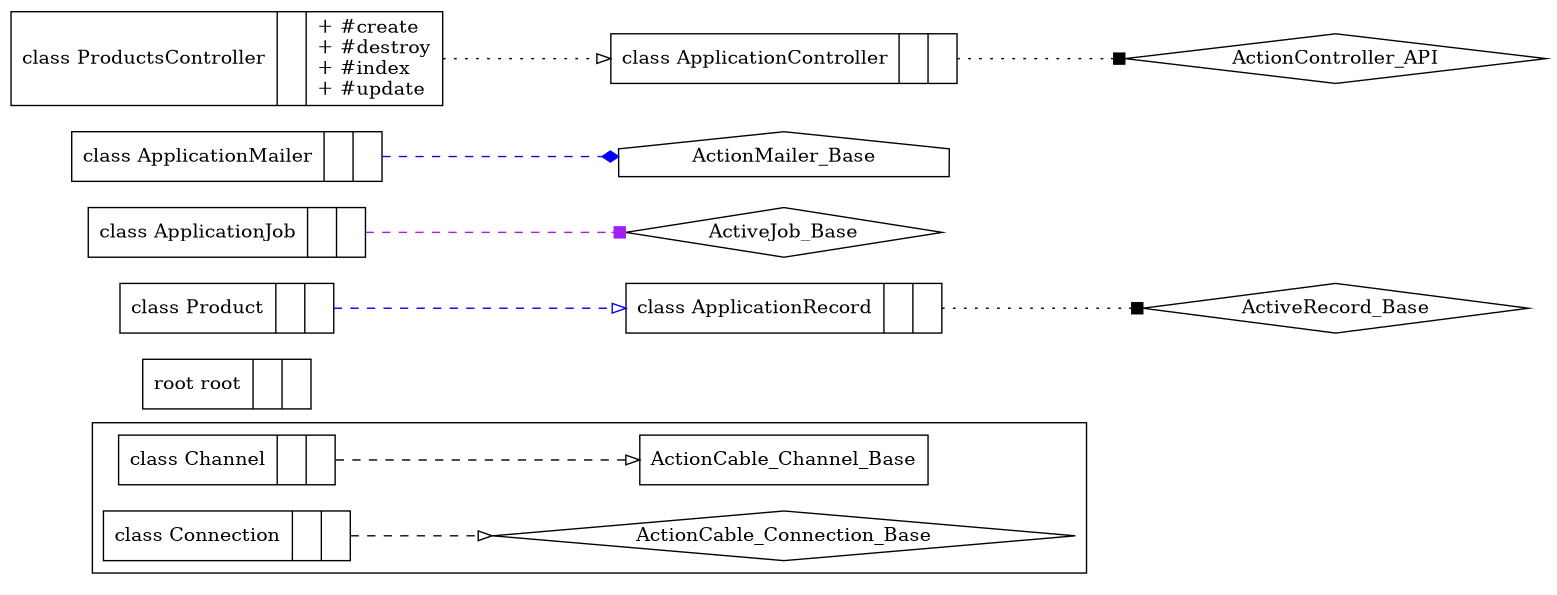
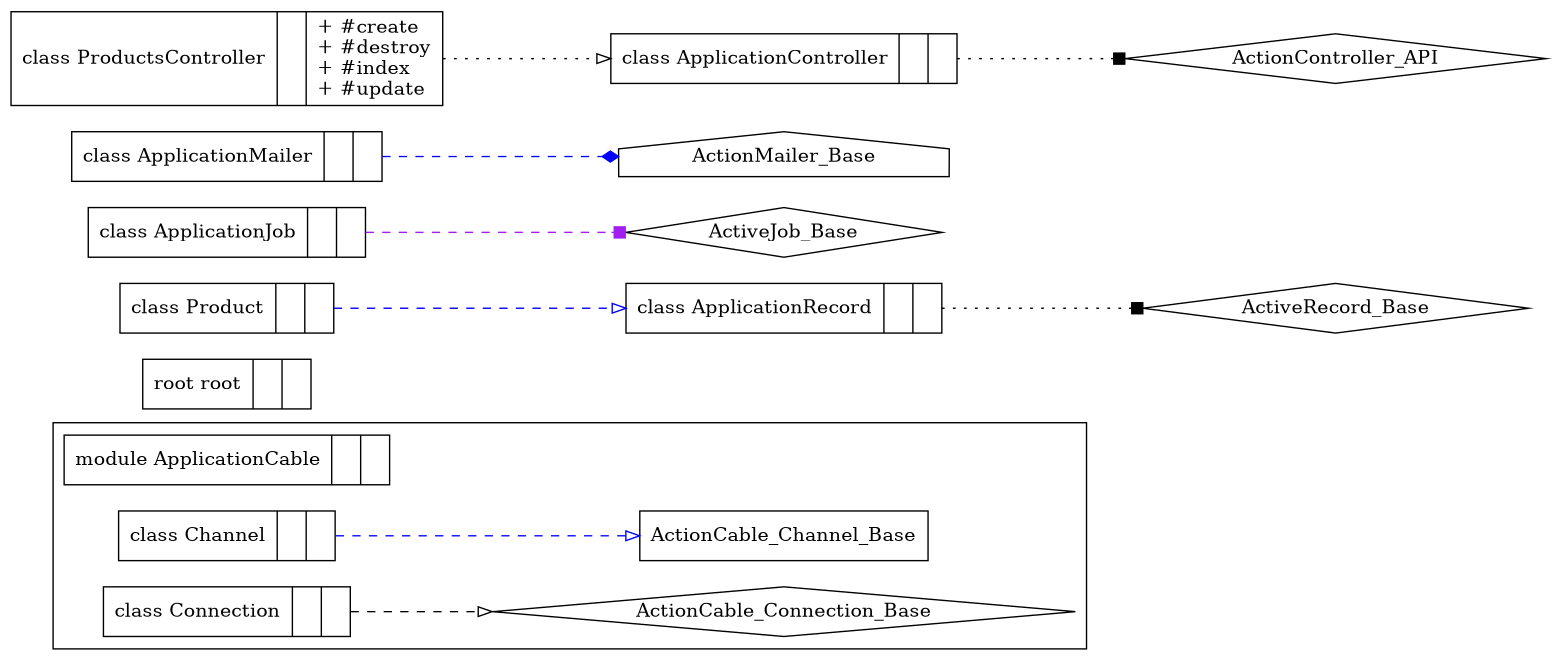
none -> (227, 460)
(481, 460) -> (481, 536)
